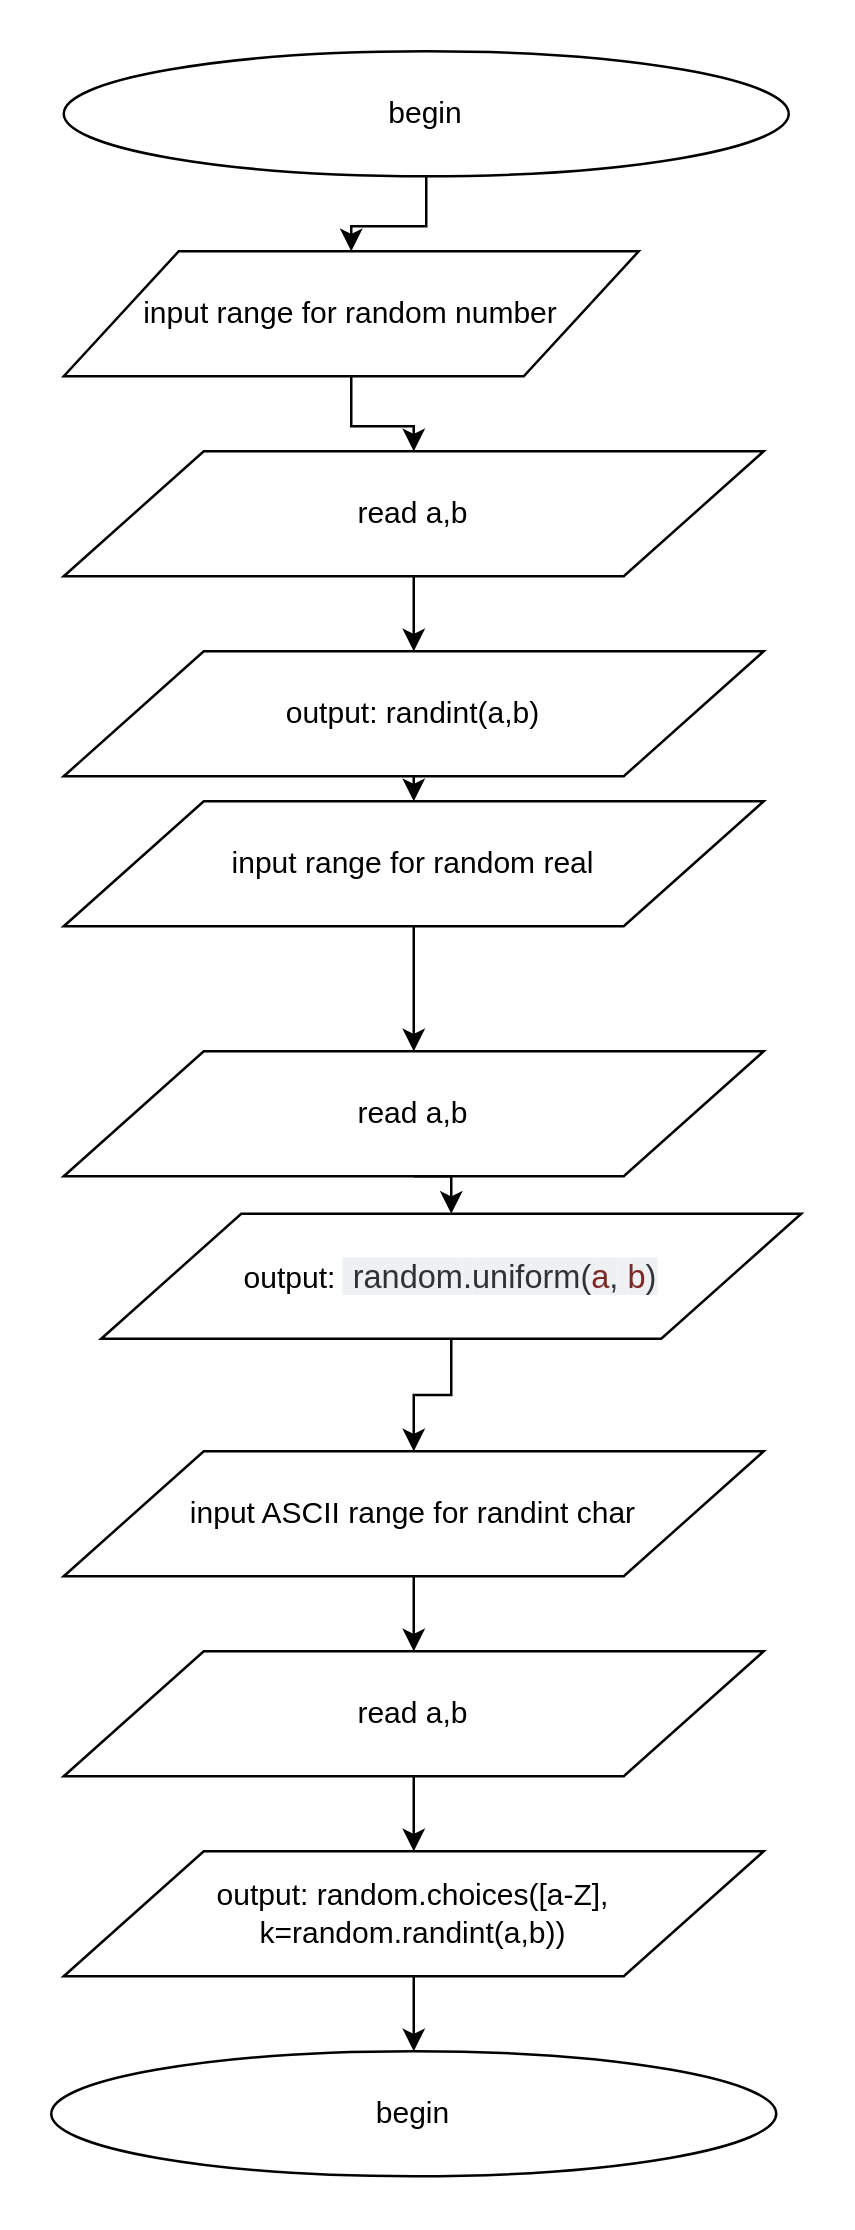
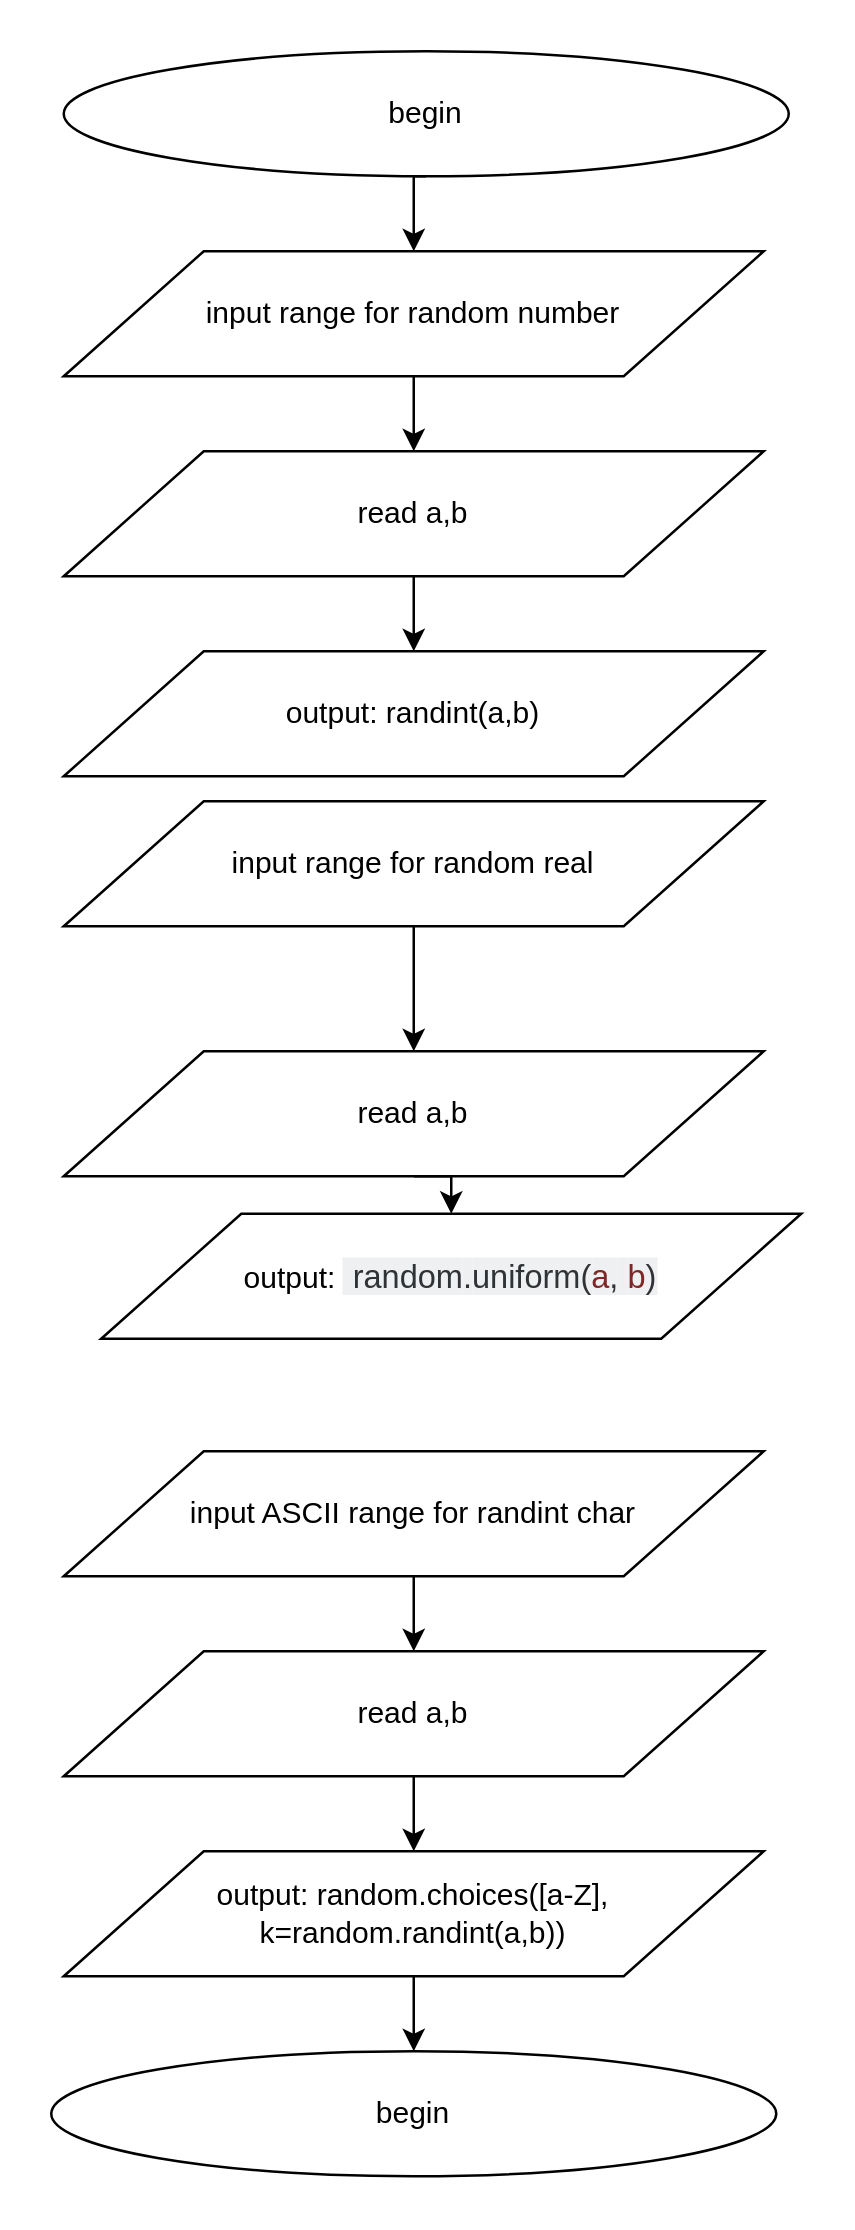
(351, 314) -> (414, 314)
(414, 780) -> none
(441, 1395) -> none
